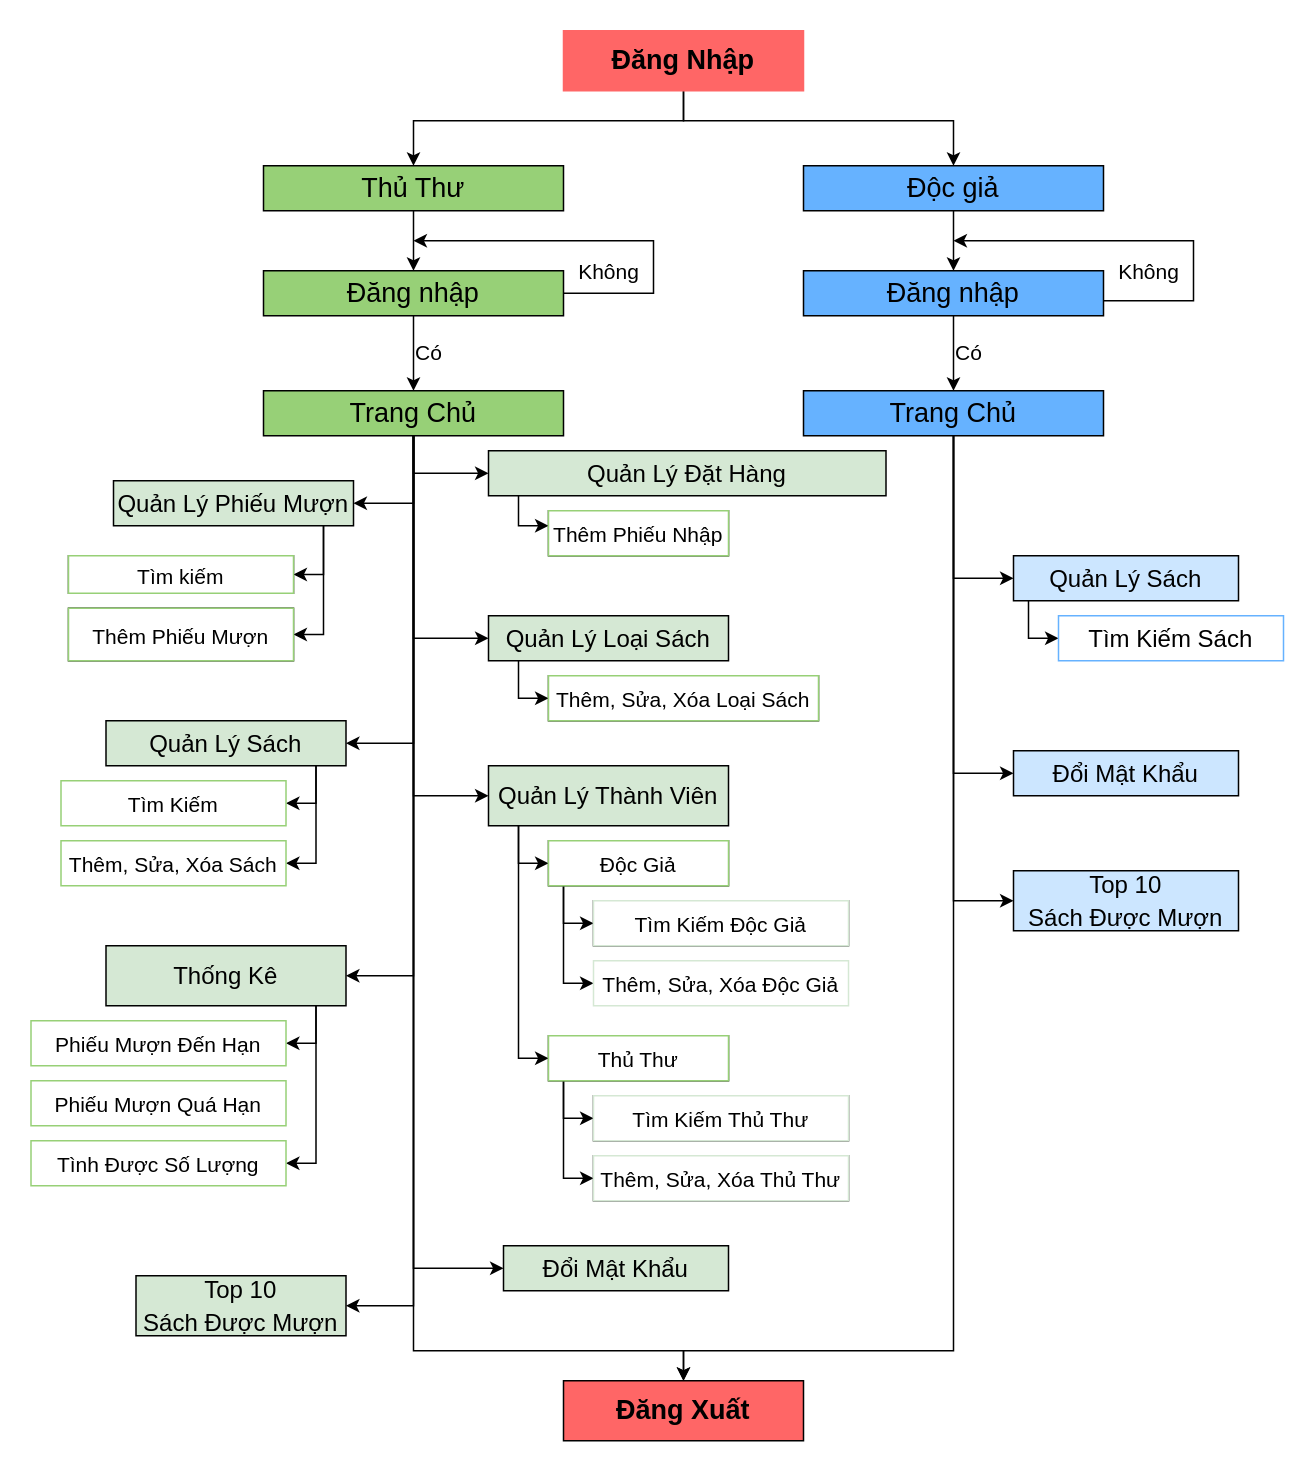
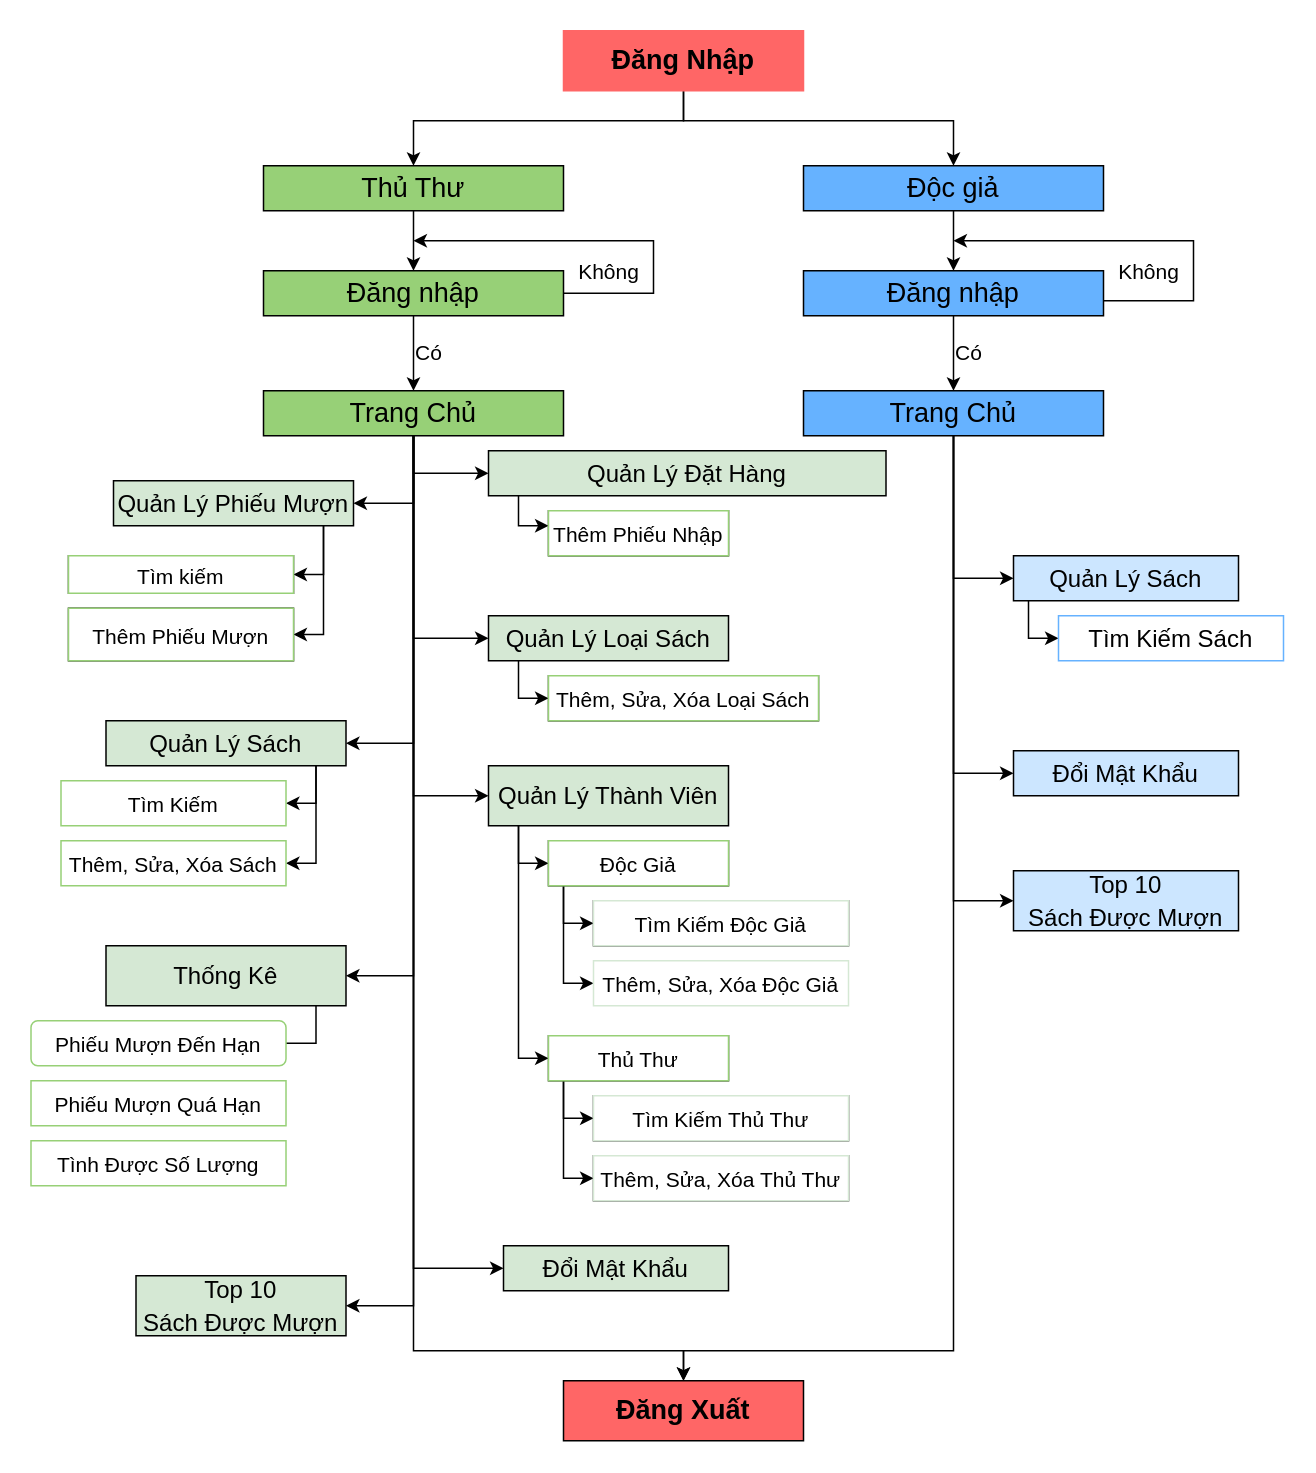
(158, 1043) -> (158, 1043)
(297, 1043) -> (292, 1043)
(316, 1113) -> none
